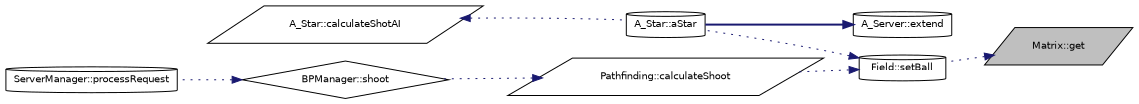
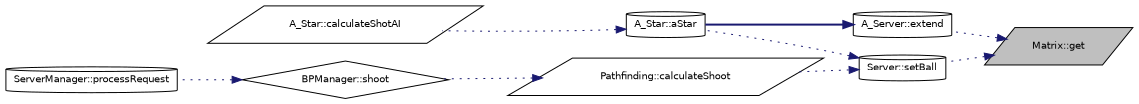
(548, 18) -> (529, 31)
none -> (975, 35)
(903, 68) -> (903, 68)
